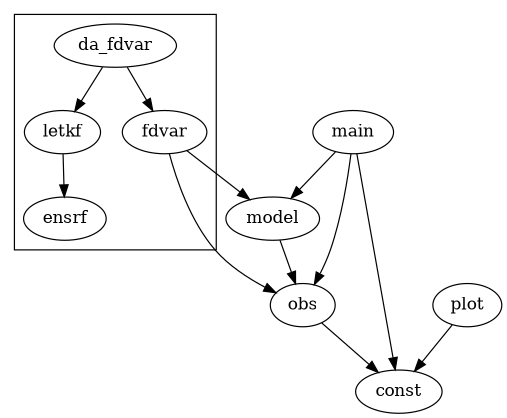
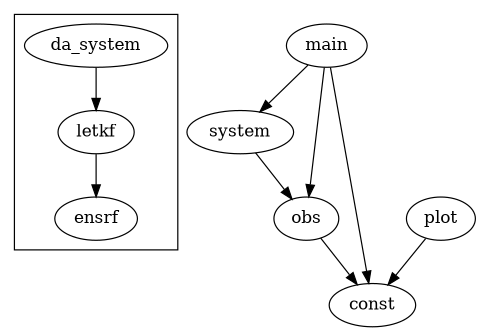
(115, 46) -> (96, 46)
(165, 132) -> none
(273, 219) -> (240, 132)
